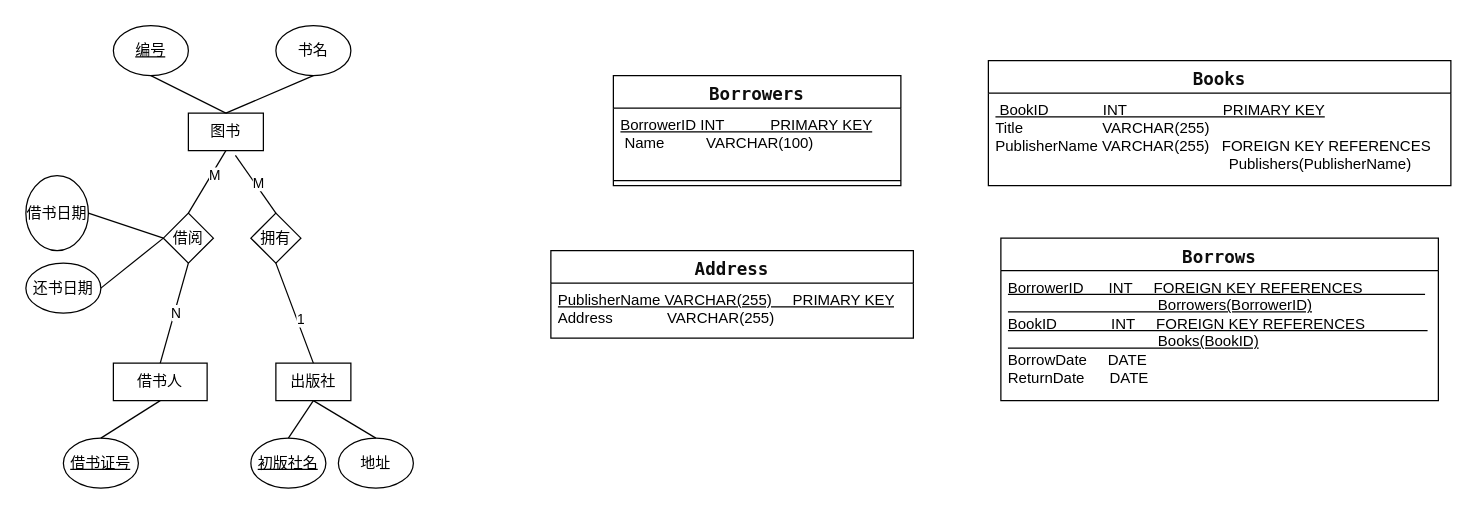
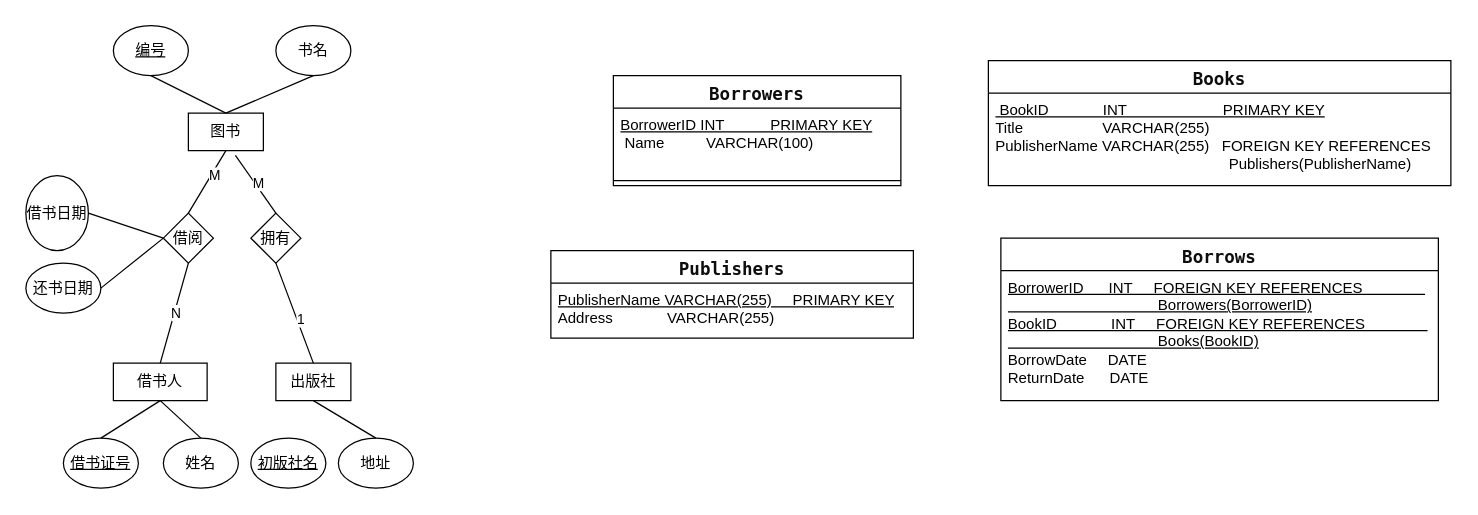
(732, 268) -> (732, 268)
none -> (181, 420)
(300, 421) -> none
none -> (201, 463)
